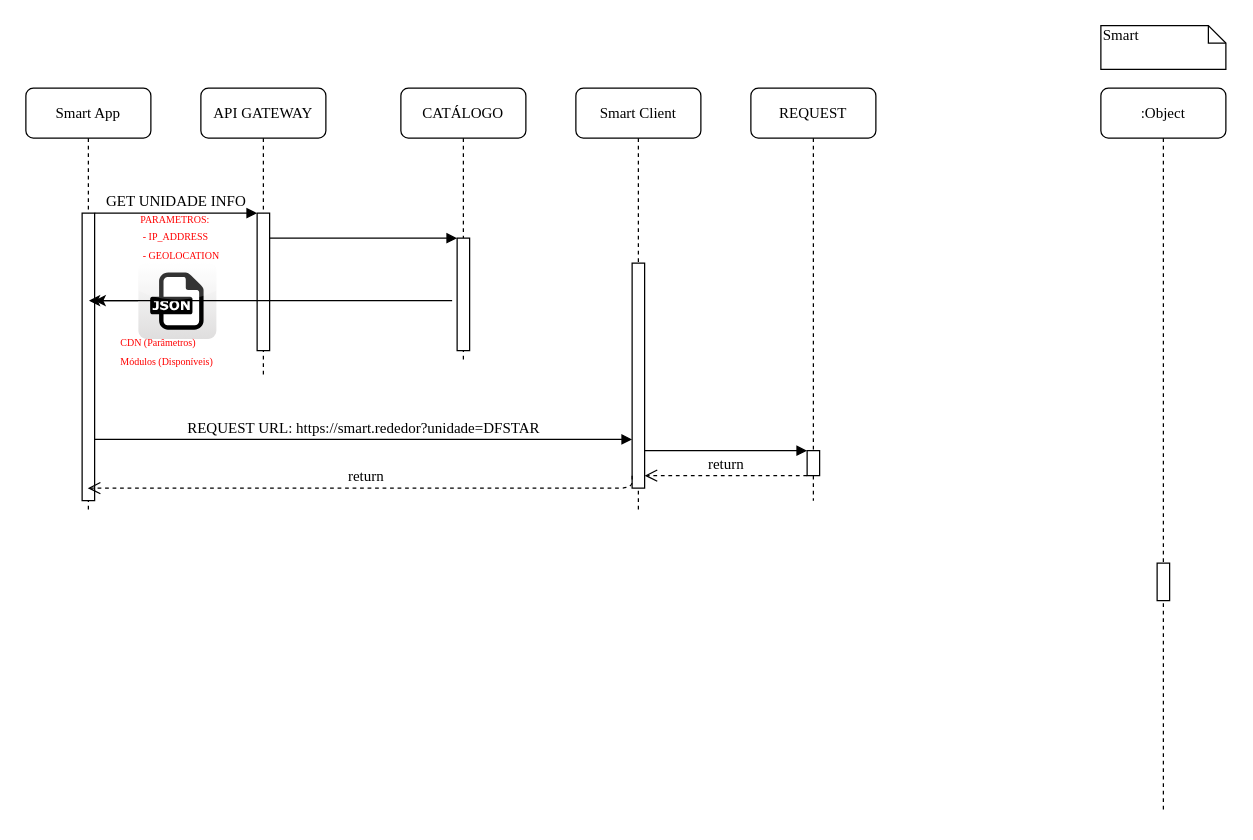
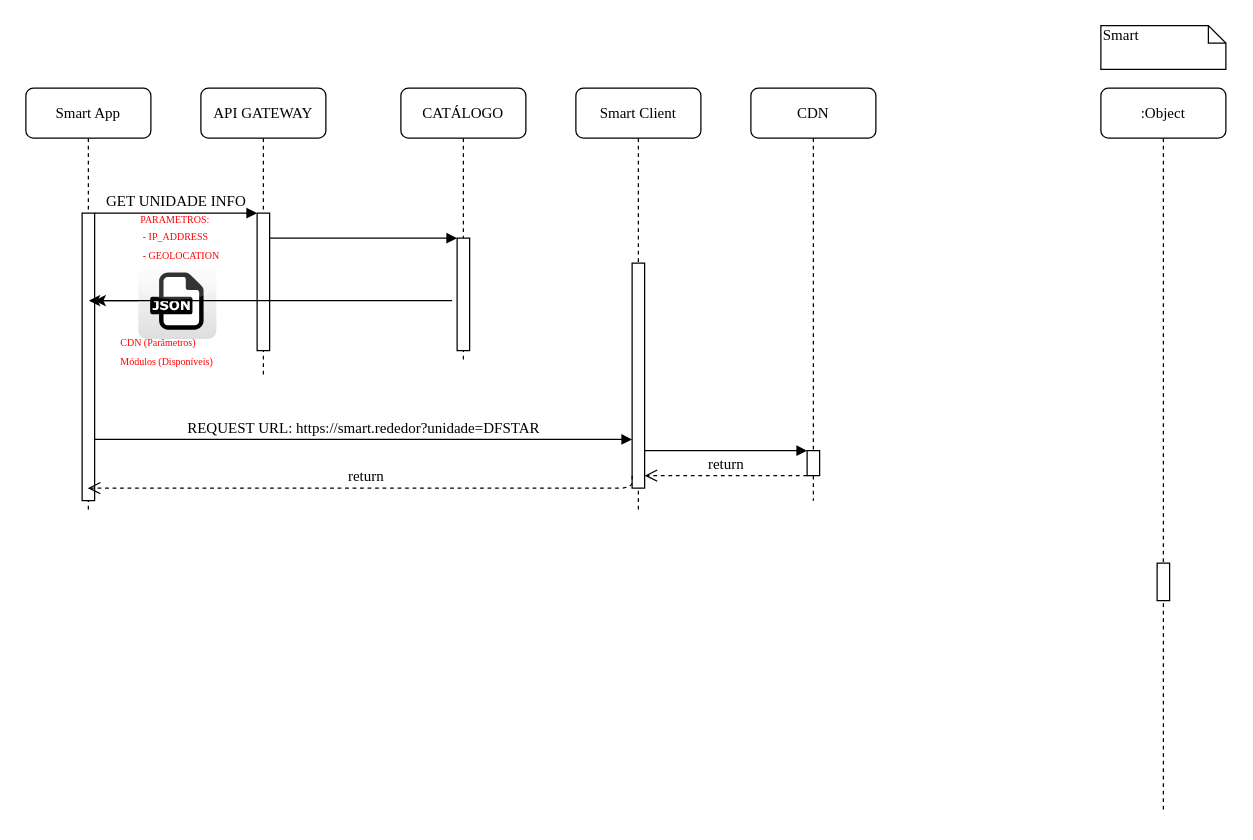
(813, 113) -> (813, 113)
